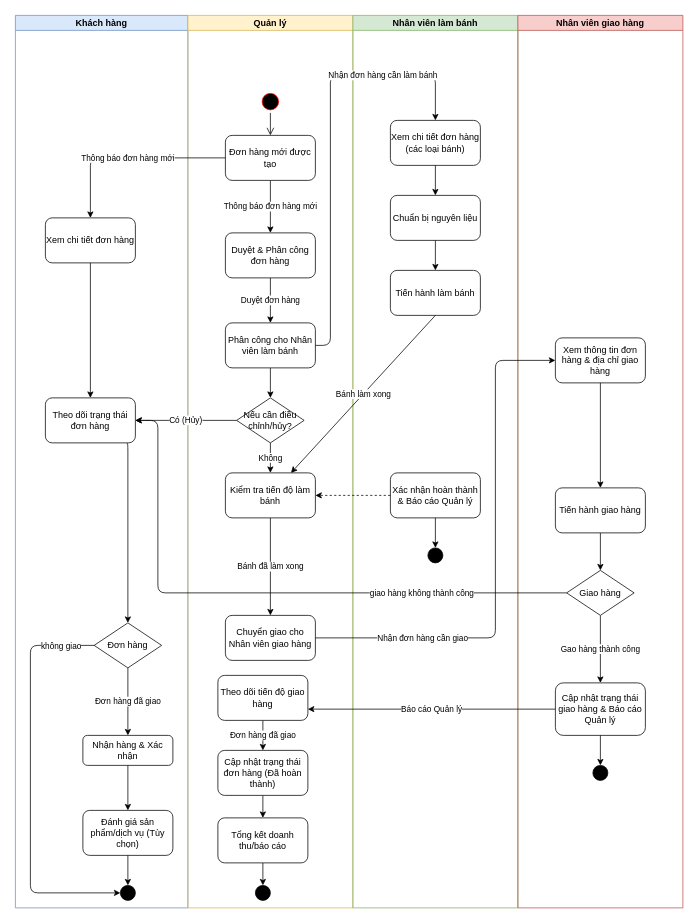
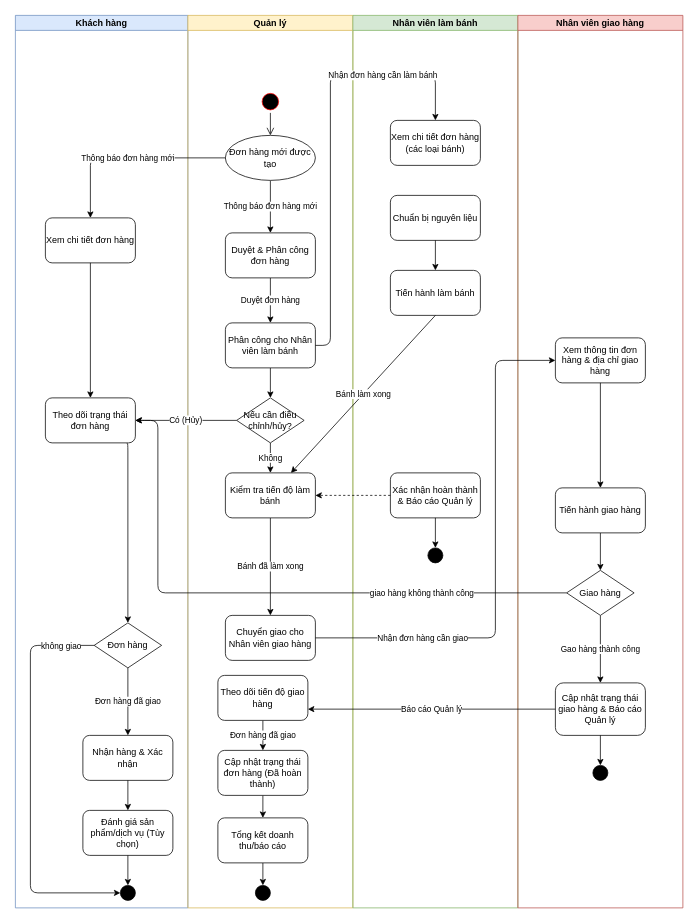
(270, 158) -> (270, 158)
(435, 177) -> none
(128, 750) -> (128, 758)
